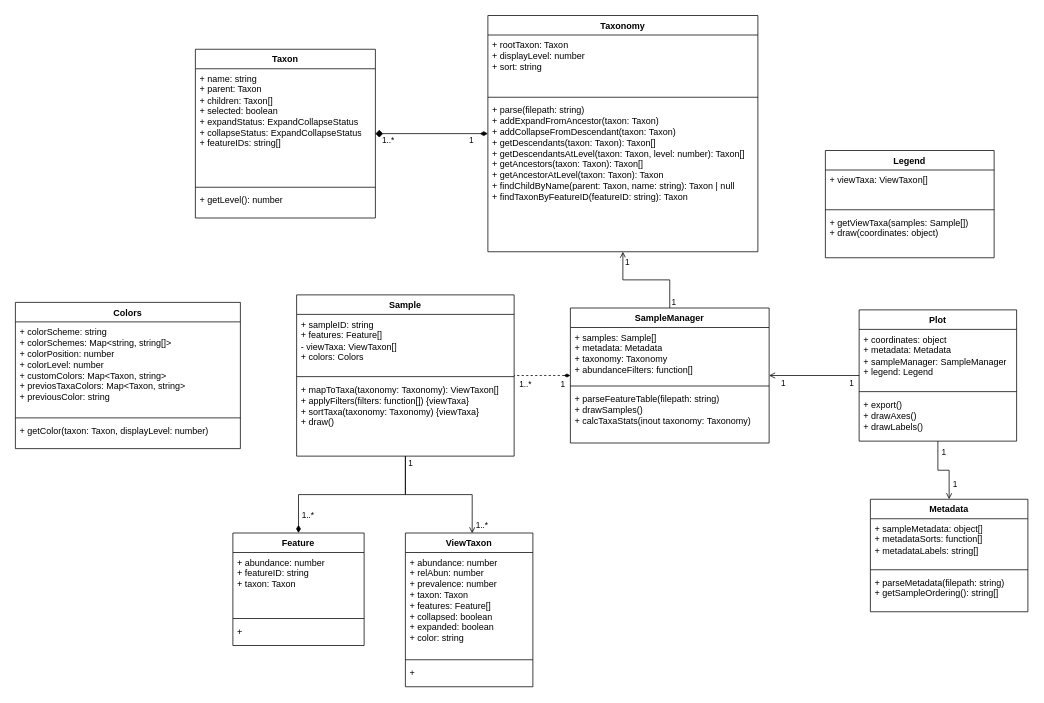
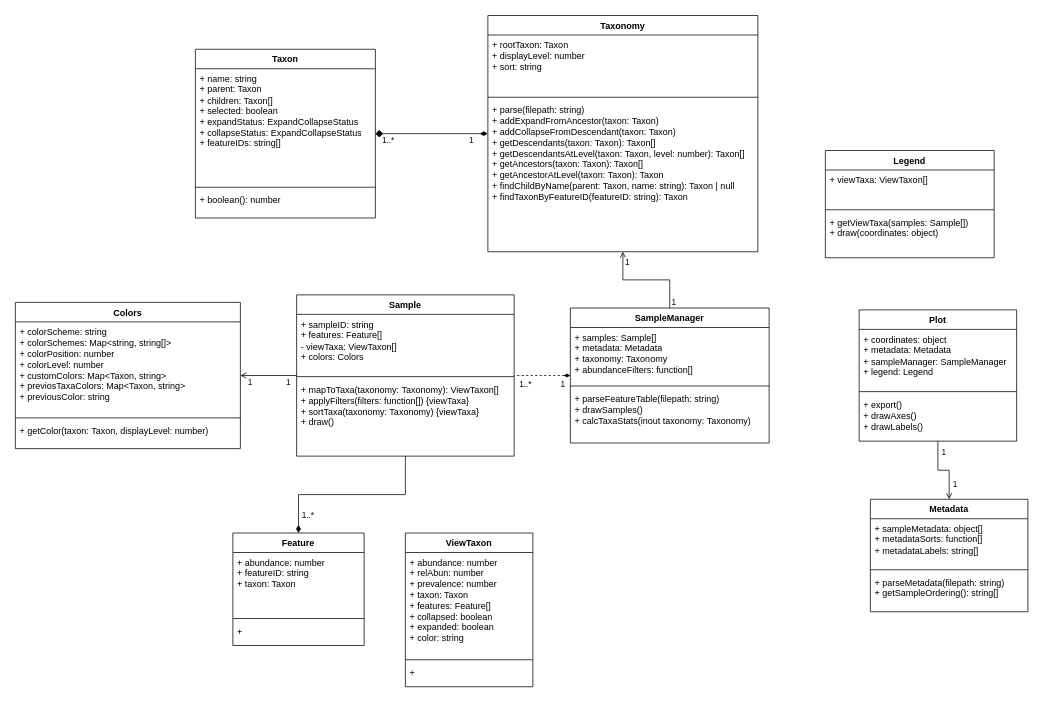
(246, 201) -> (243, 201)
none -> (268, 375)
(814, 375) -> none
(458, 494) -> none
